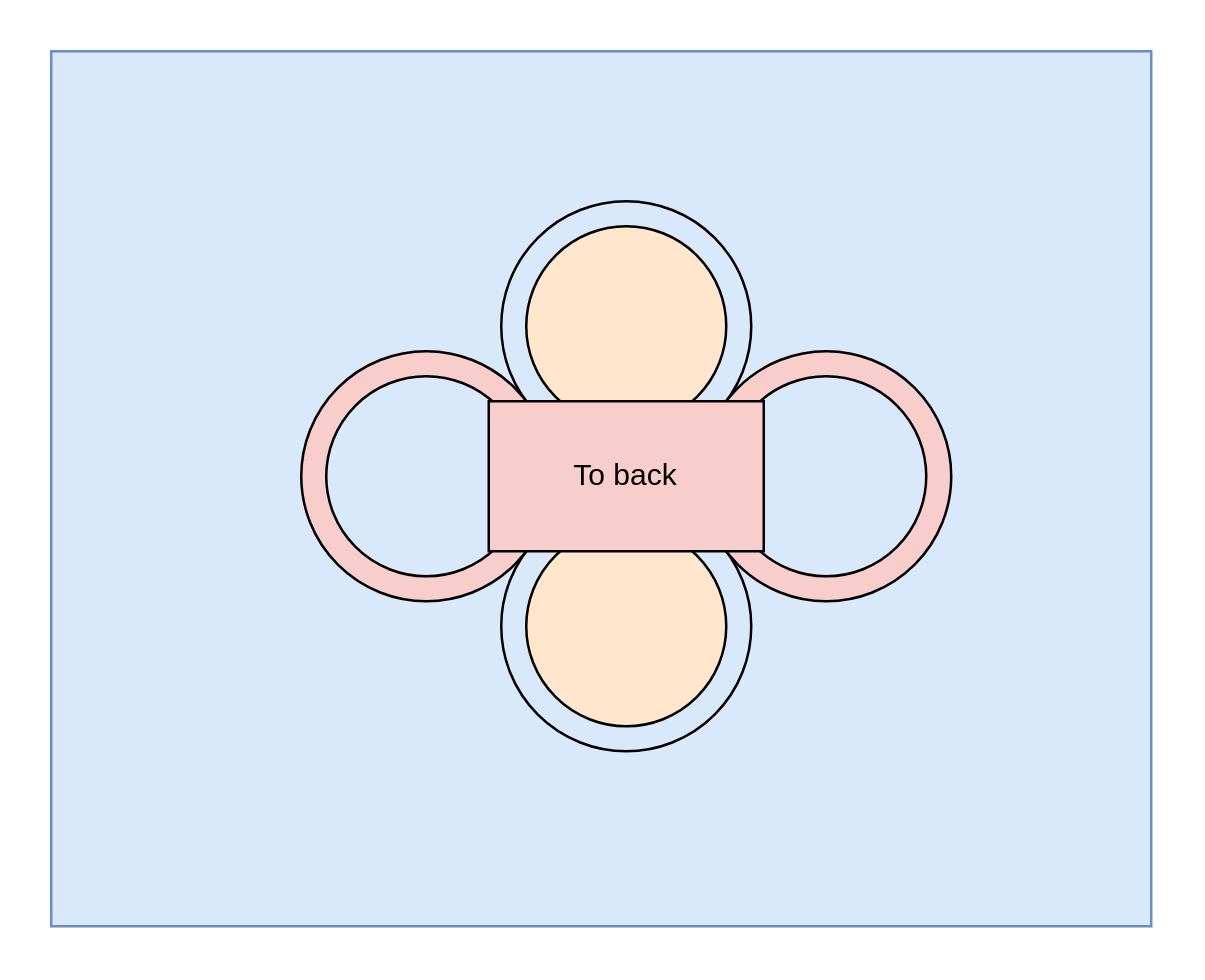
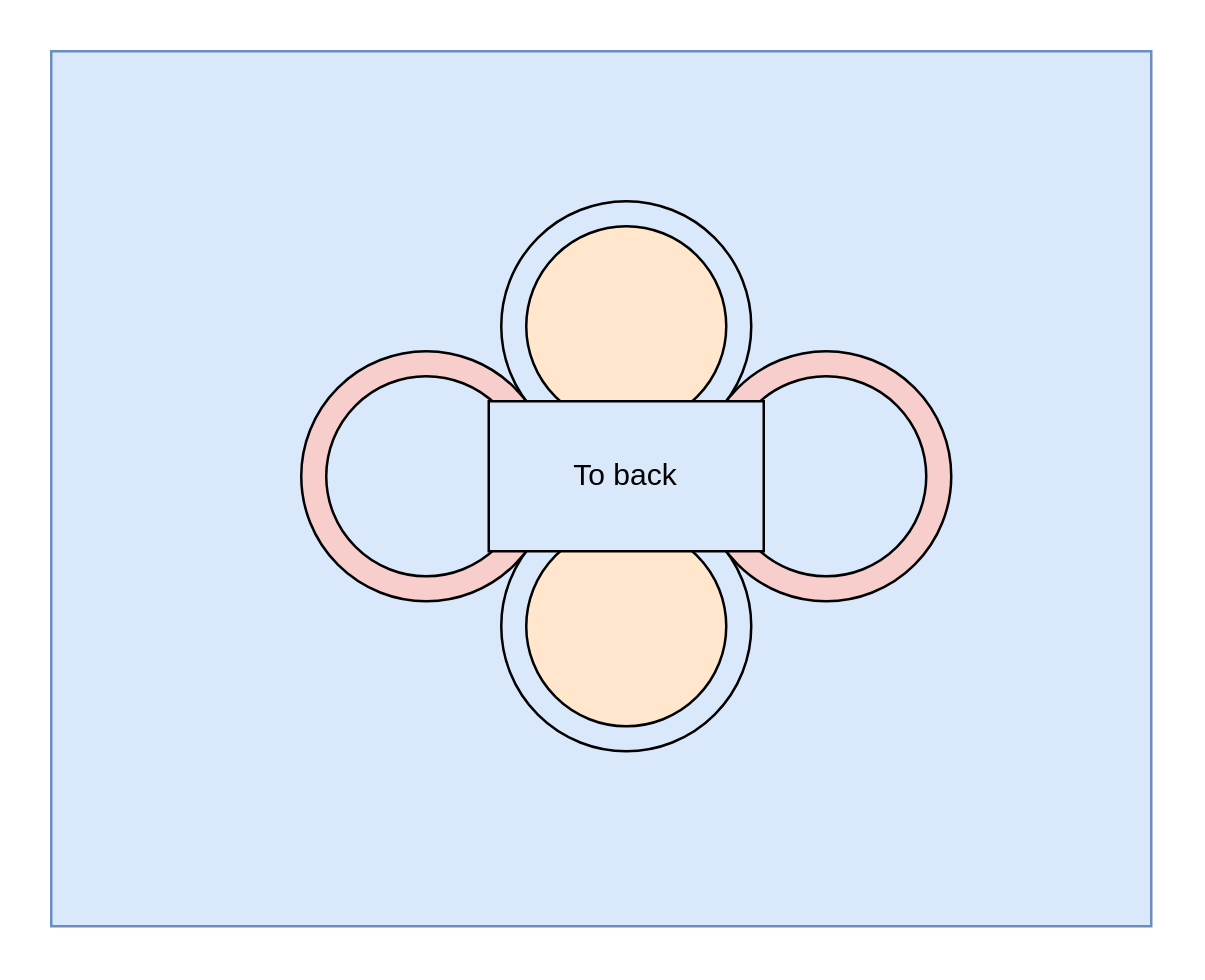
(626, 476) -> (626, 476)
